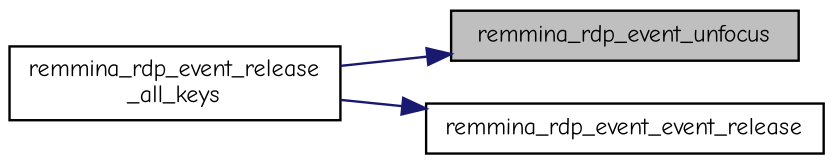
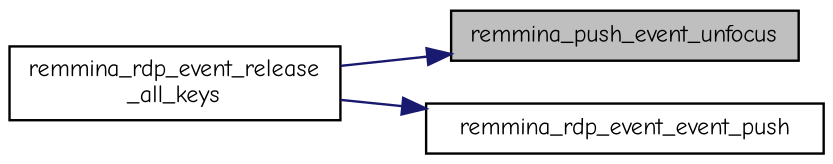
(625, 36) -> (625, 36)
(625, 129) -> (625, 129)
